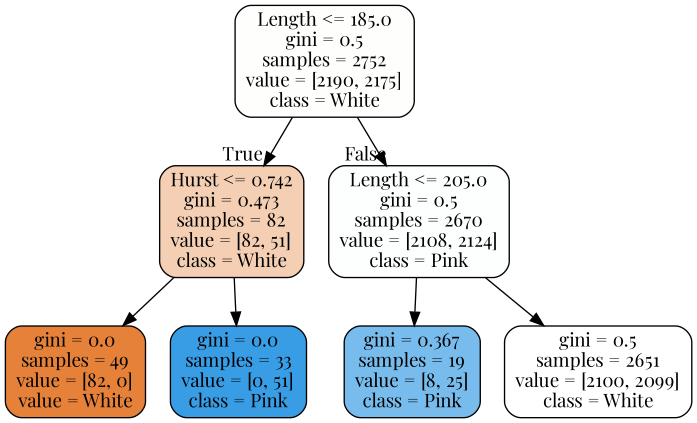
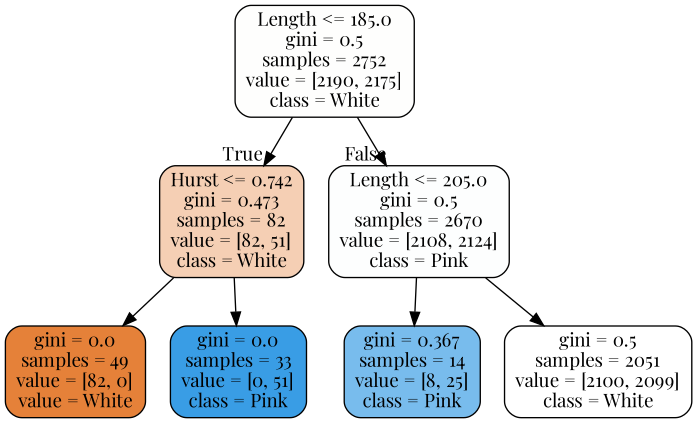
(412, 372) -> (412, 372)
(598, 372) -> (598, 372)
